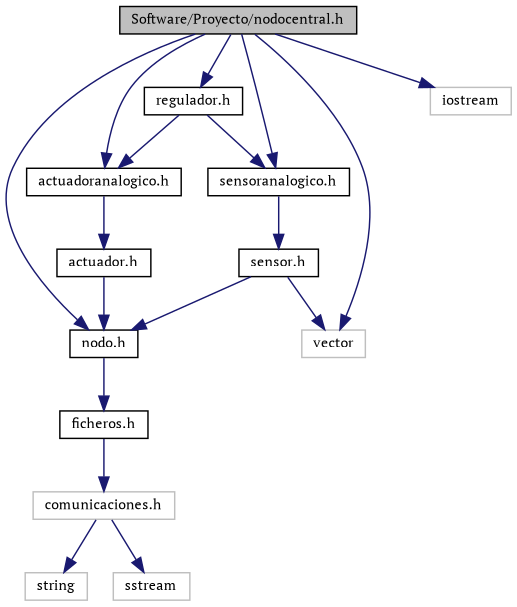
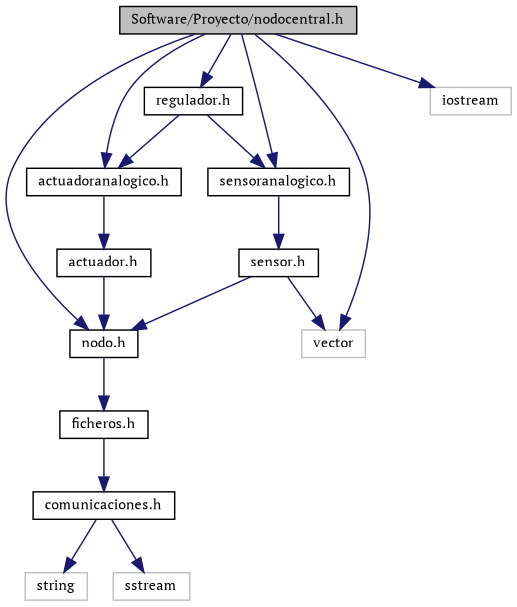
(104, 506) -> (104, 506)
